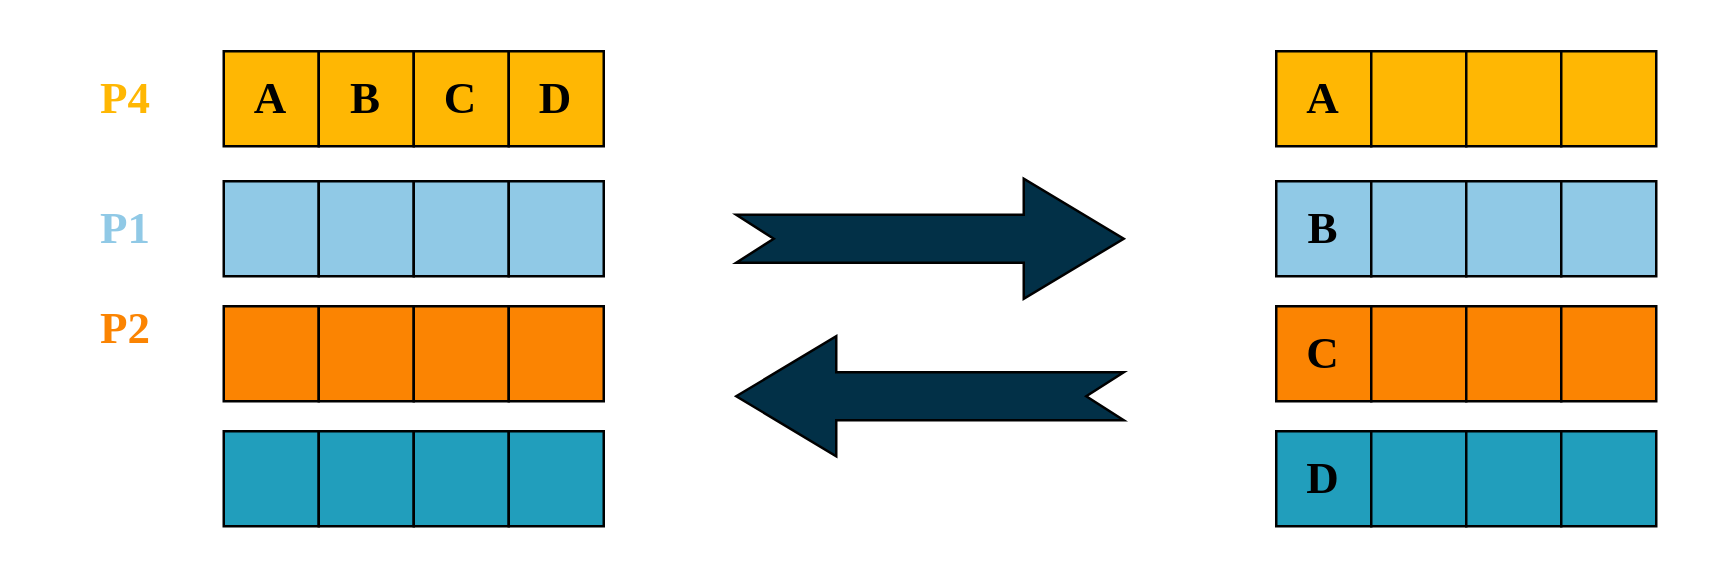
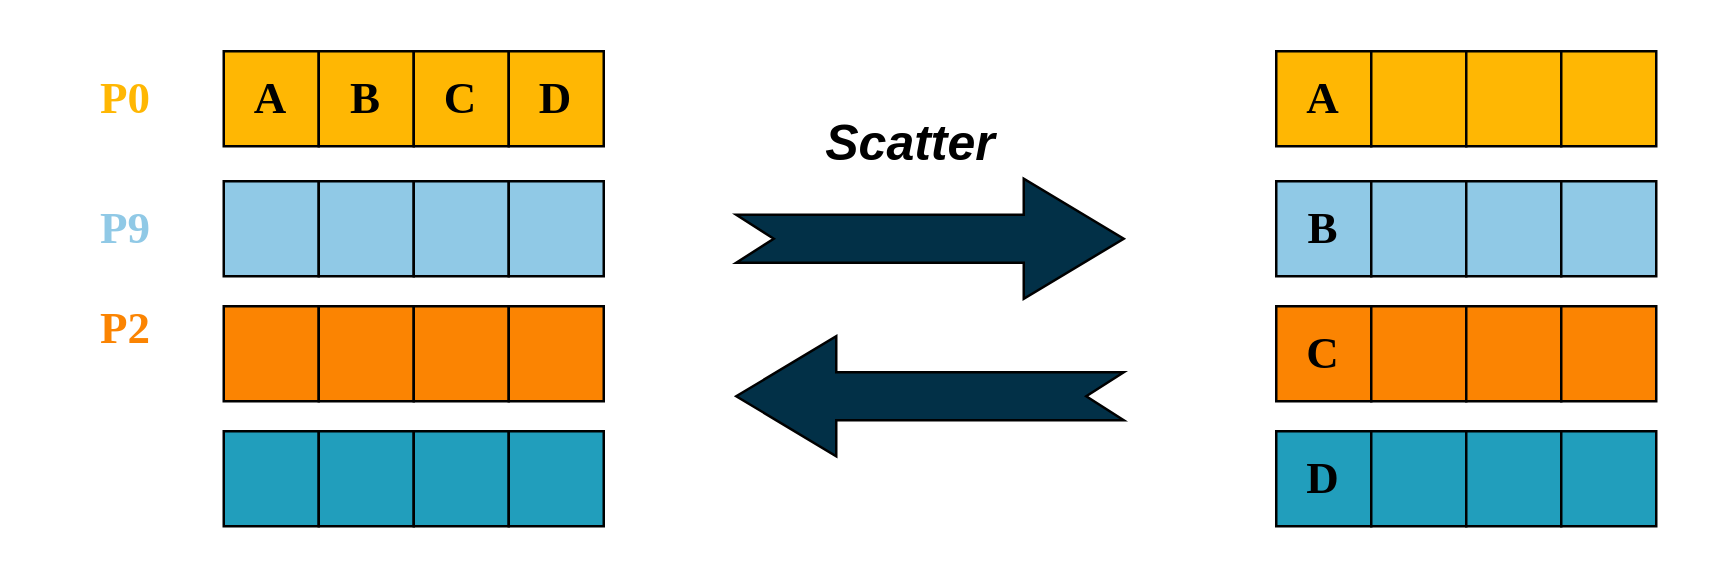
(126, 99) -> (126, 99)
none -> (911, 141)
(126, 229) -> (126, 229)
